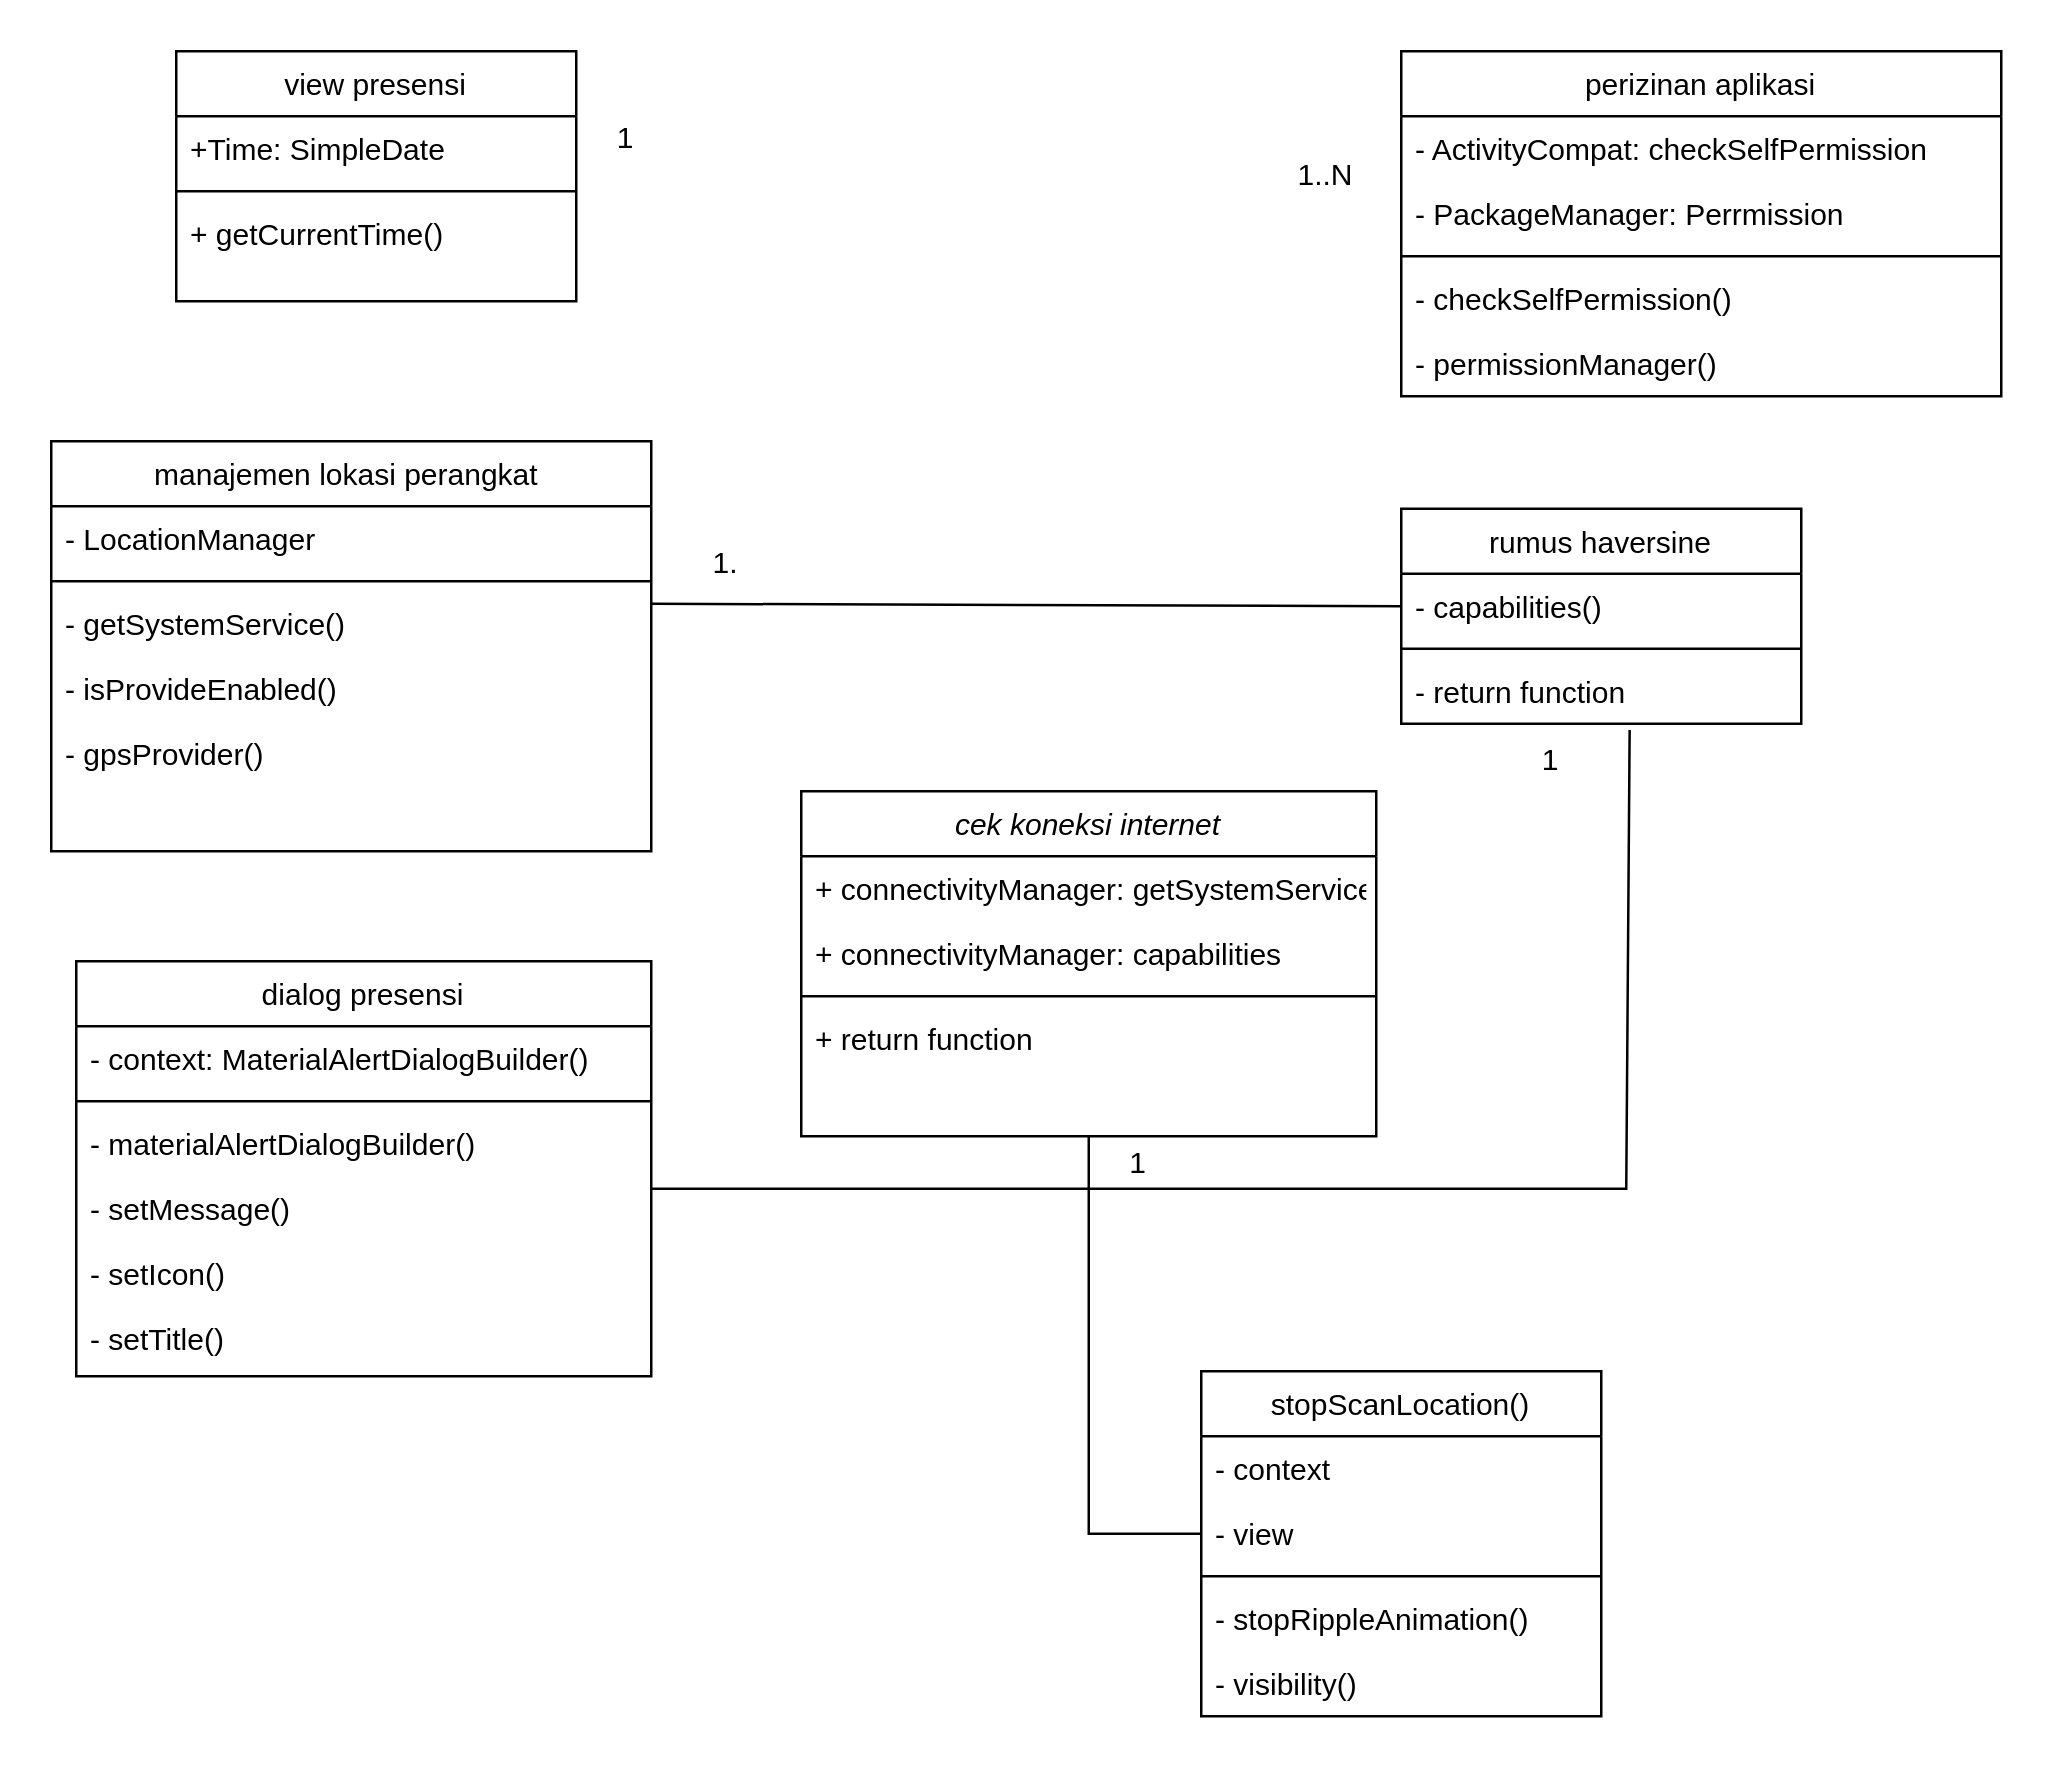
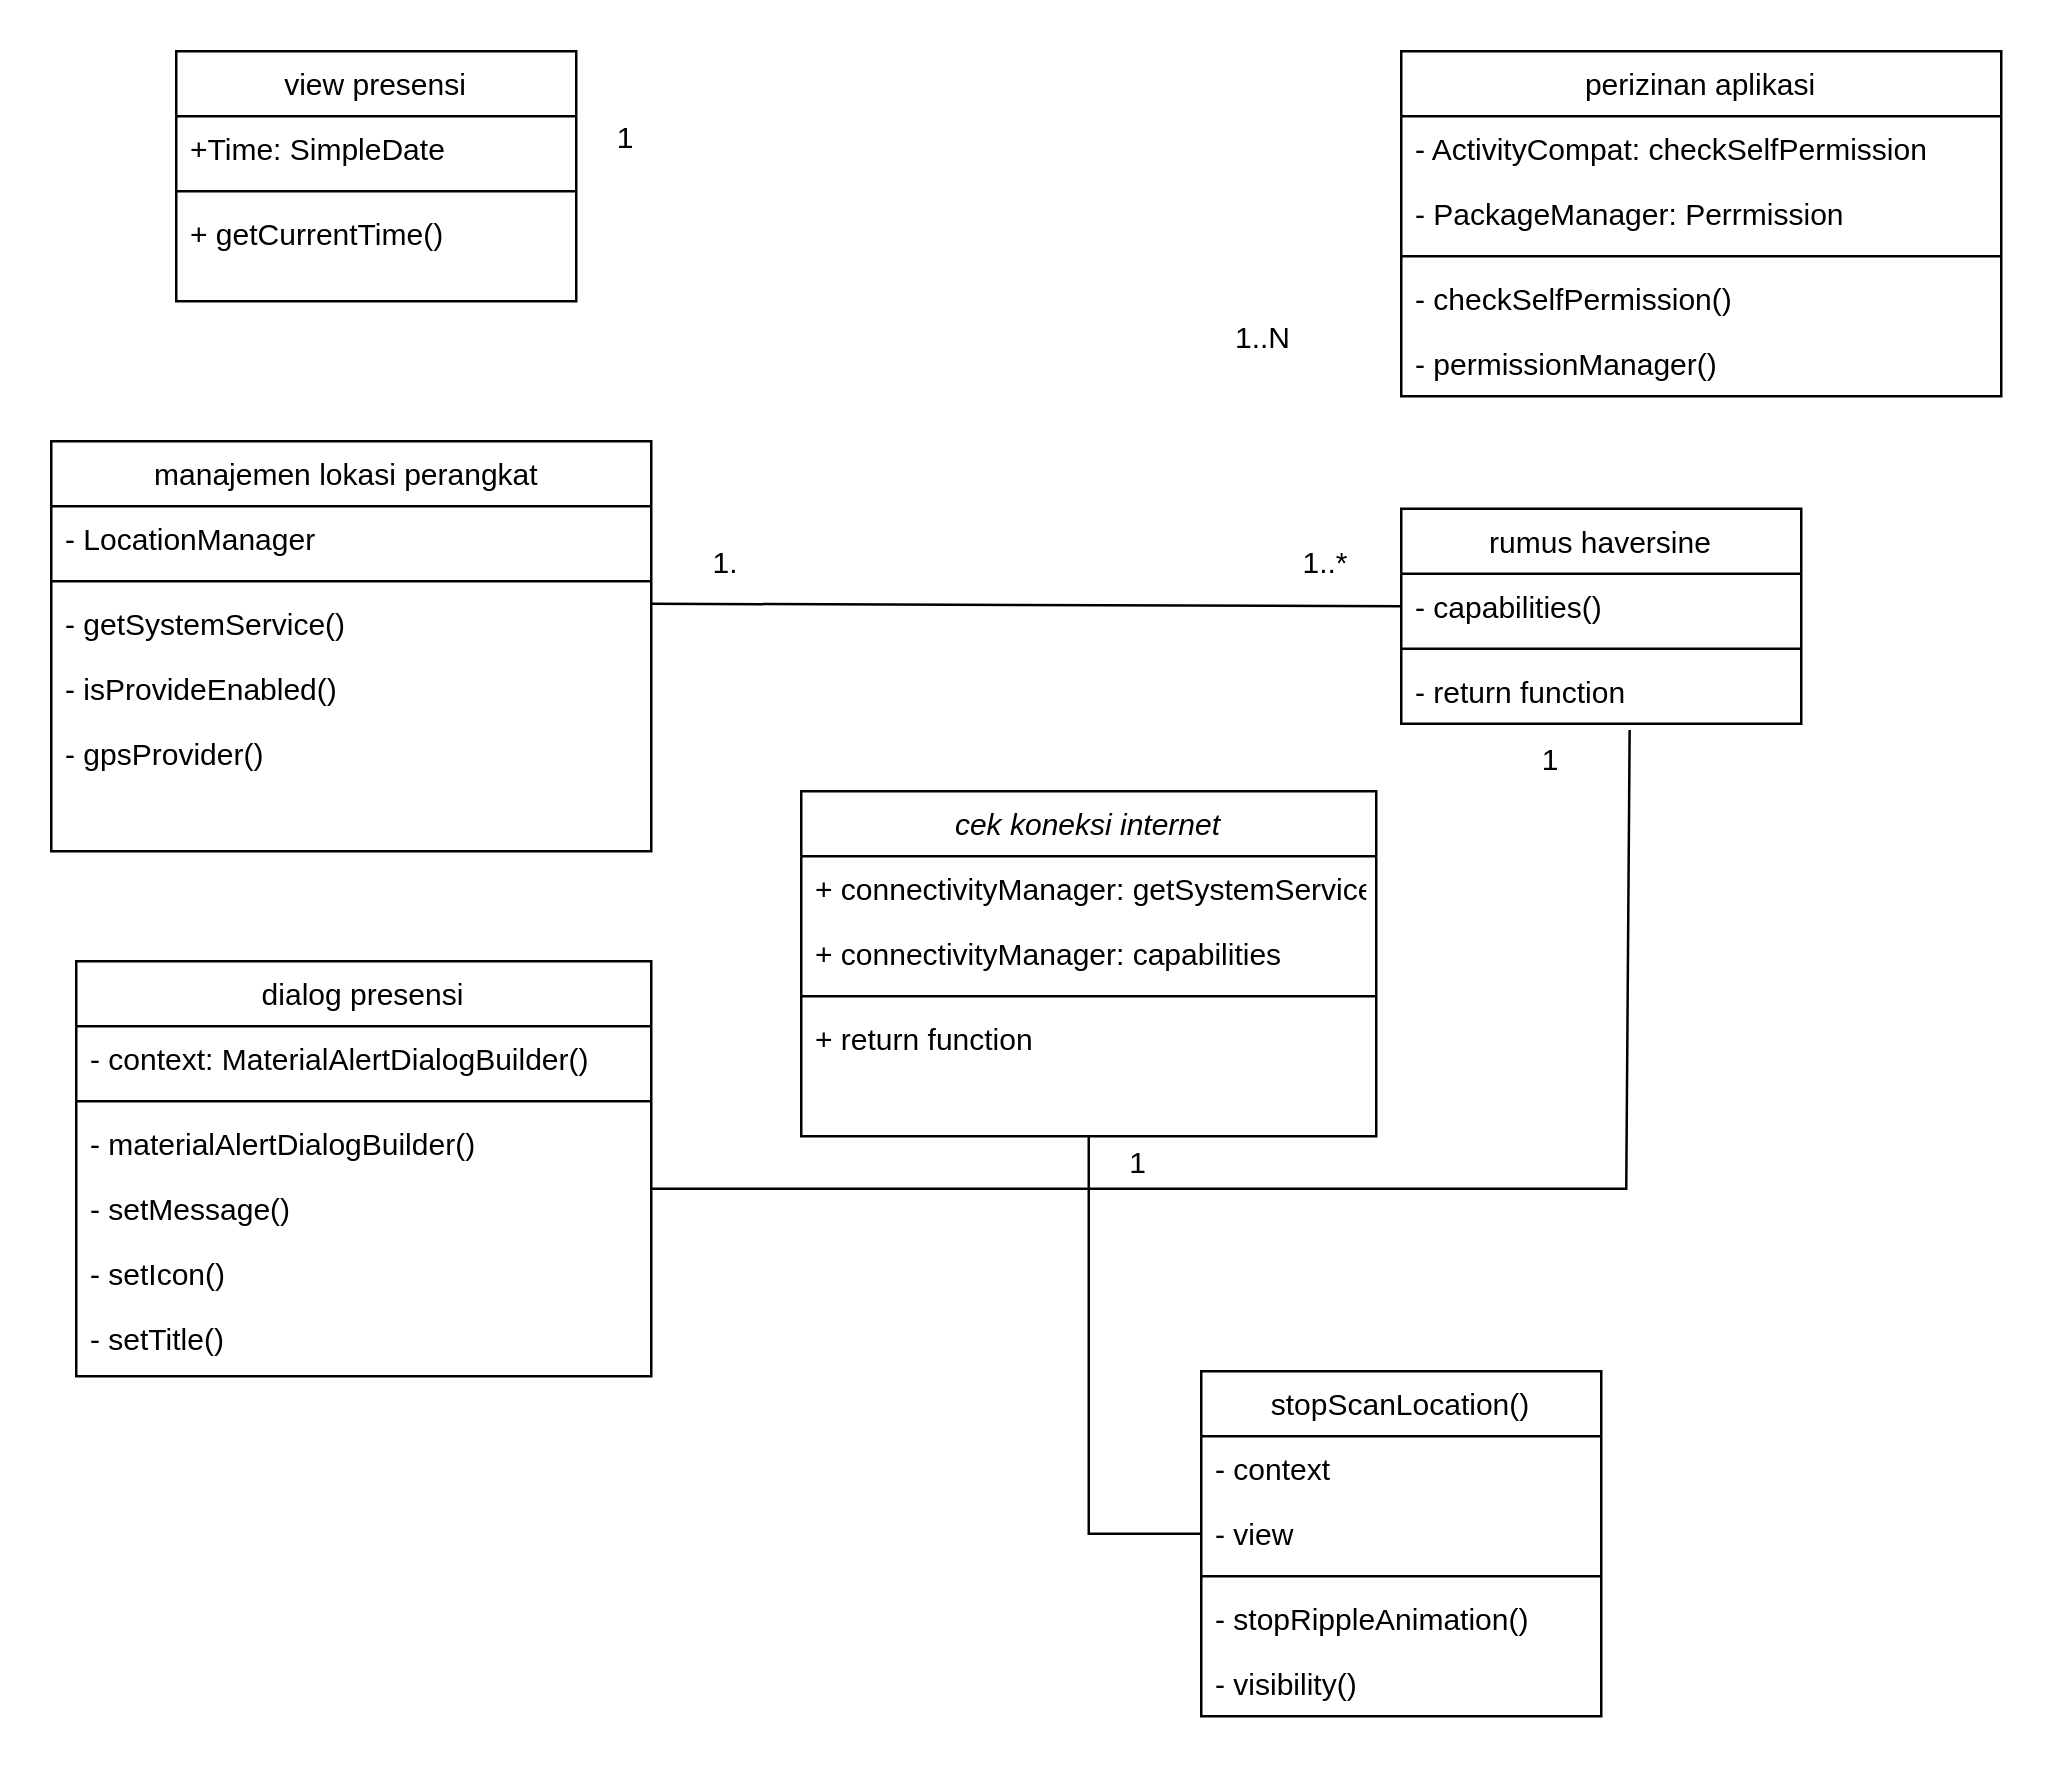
(1326, 176) -> (1264, 339)
none -> (1326, 564)
